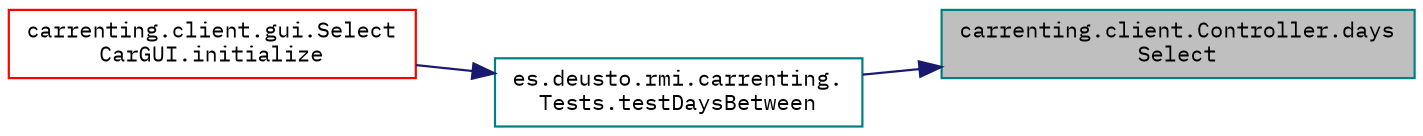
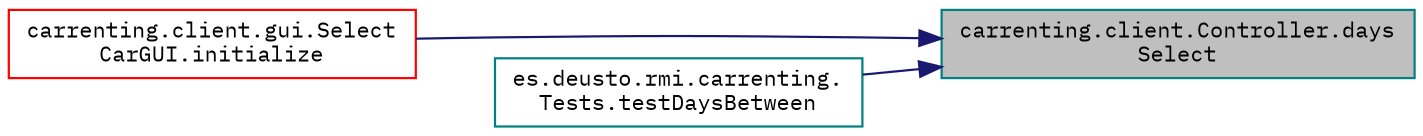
(444, 68) -> (667, 36)
